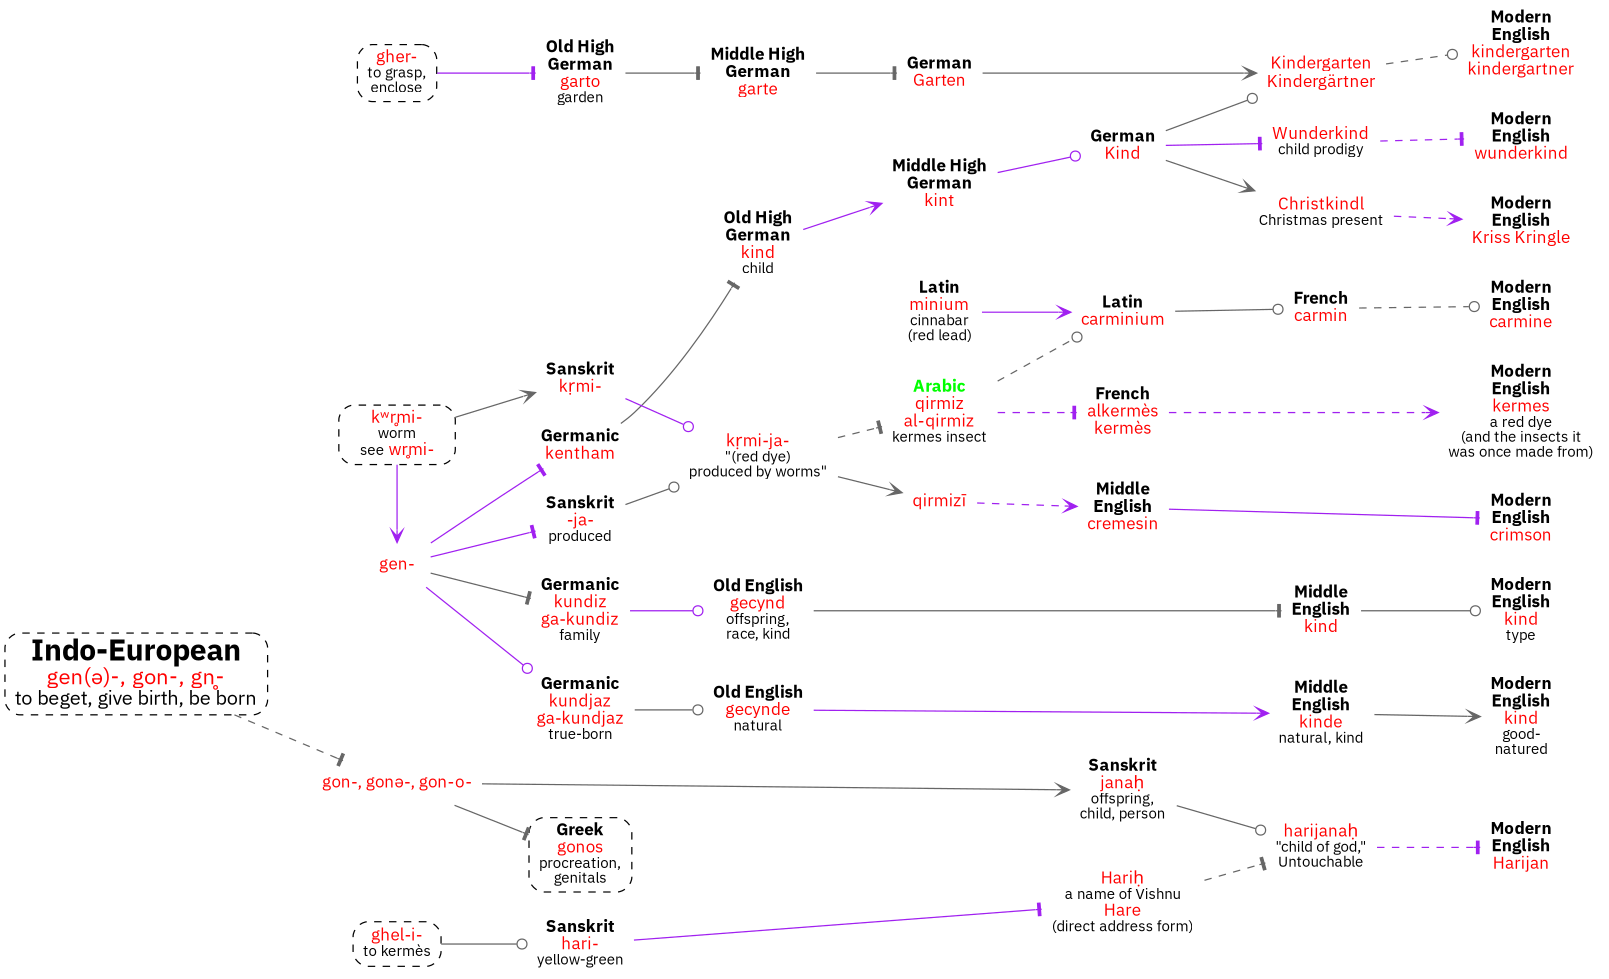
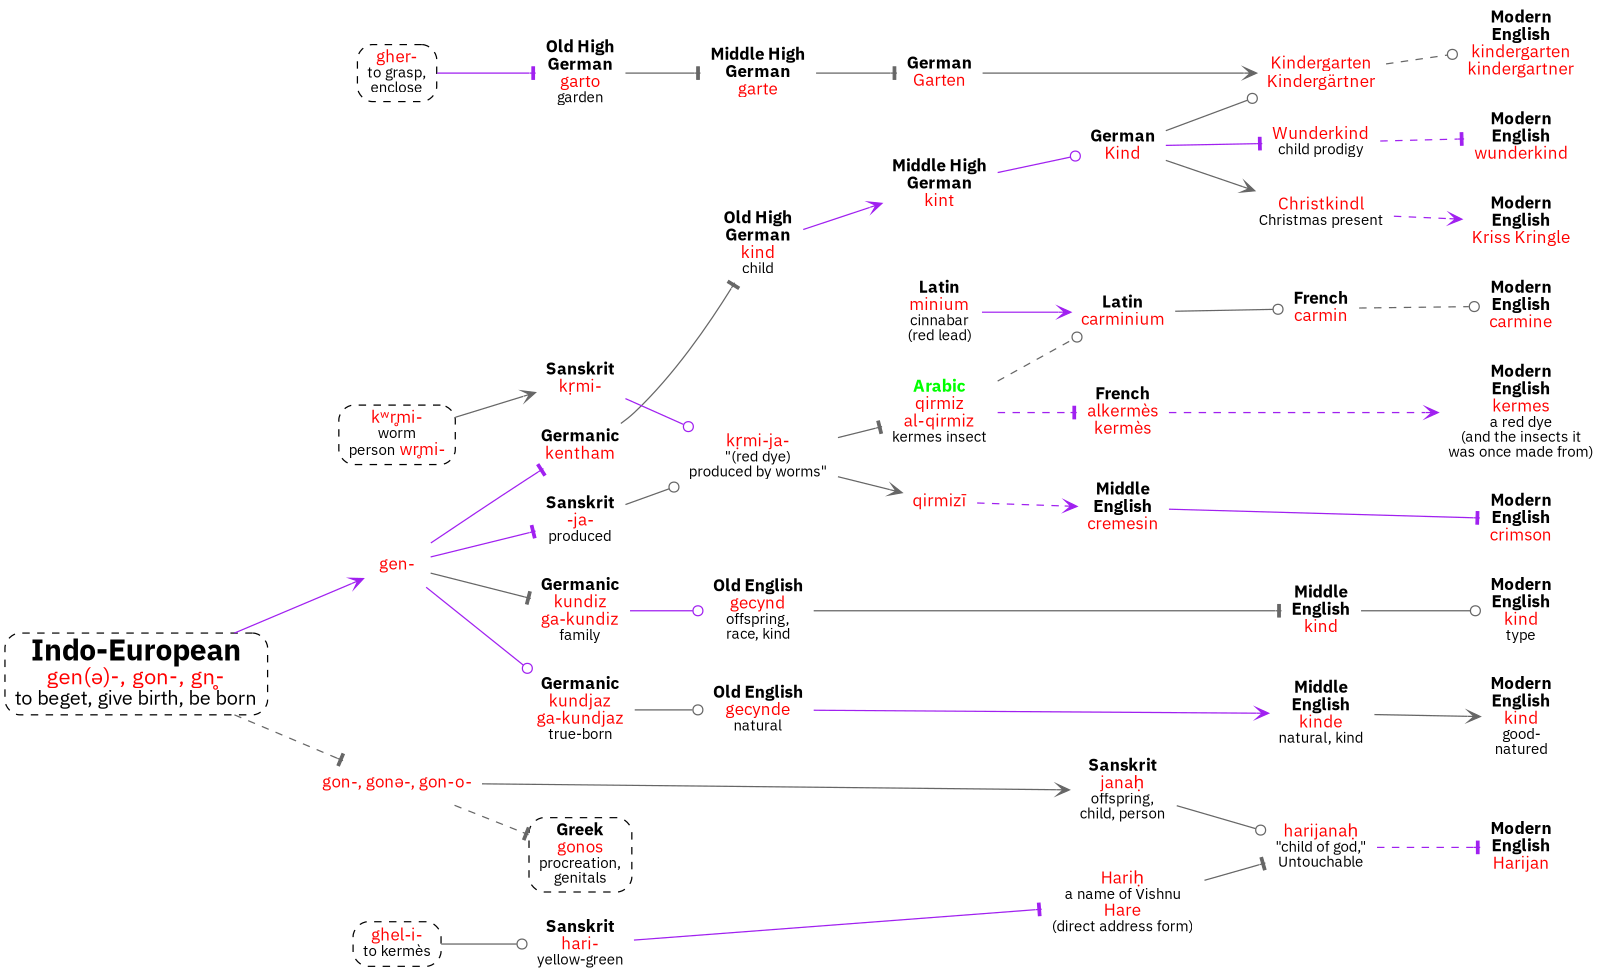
(857, 433) -> (857, 433)
(374, 450) -> (374, 450)
(397, 497) -> (293, 608)
(489, 819) -> (489, 819)
(1232, 873) -> (1232, 873)
